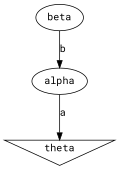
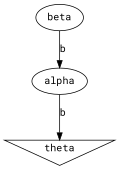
(63, 113) -> (63, 113)
